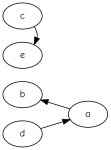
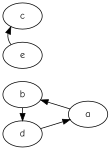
(37, 32) -> (8, 39)
none -> (23, 111)
